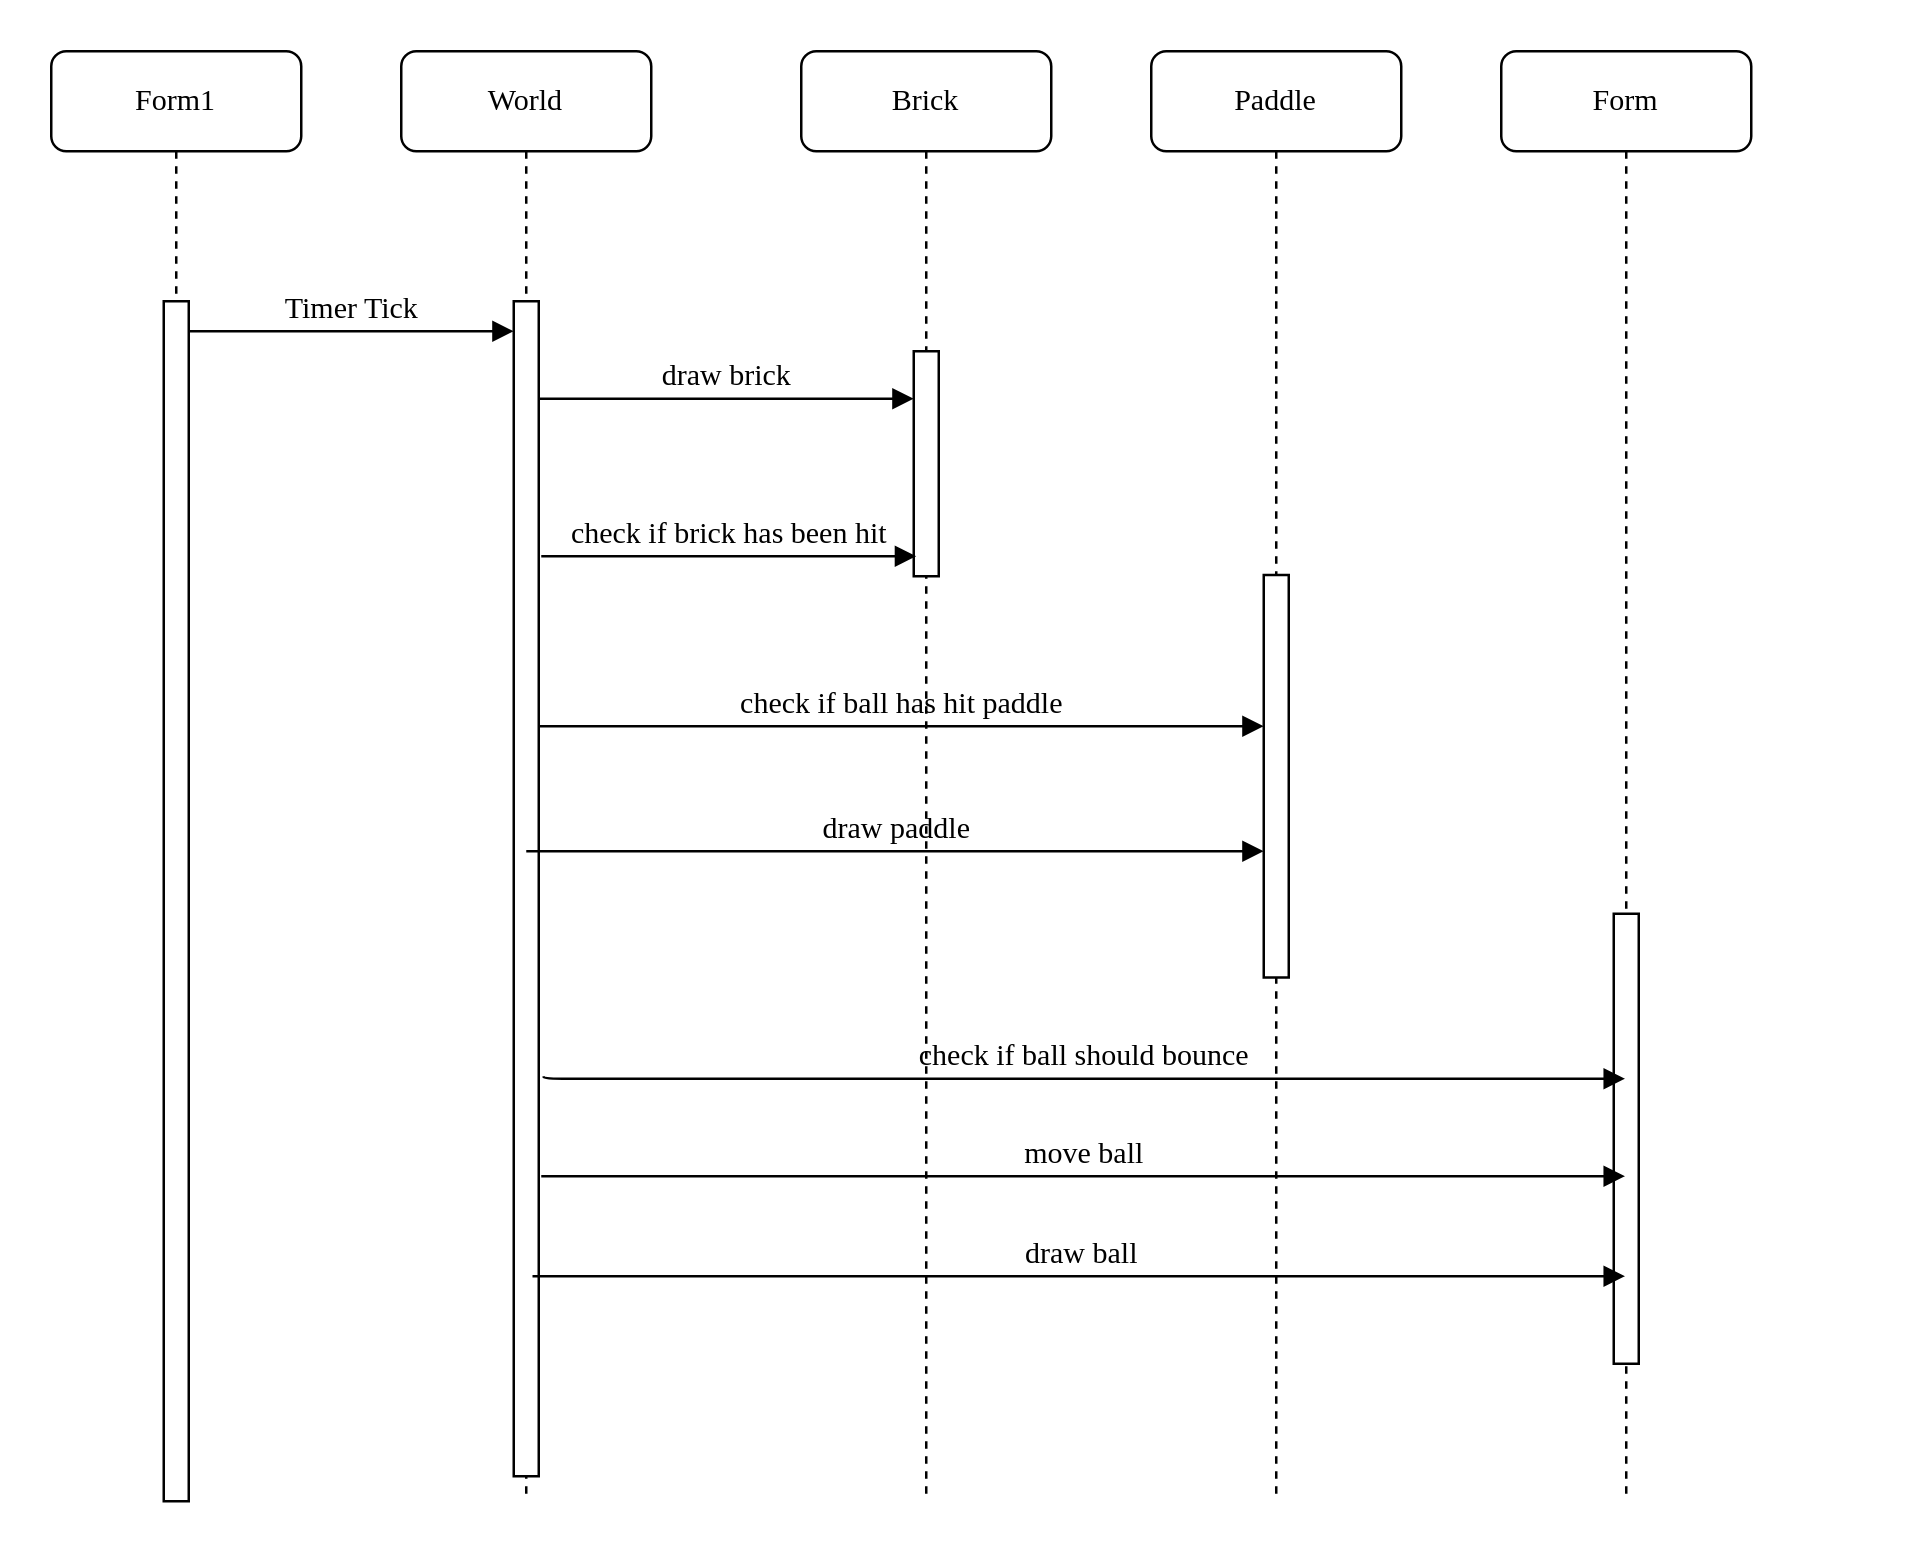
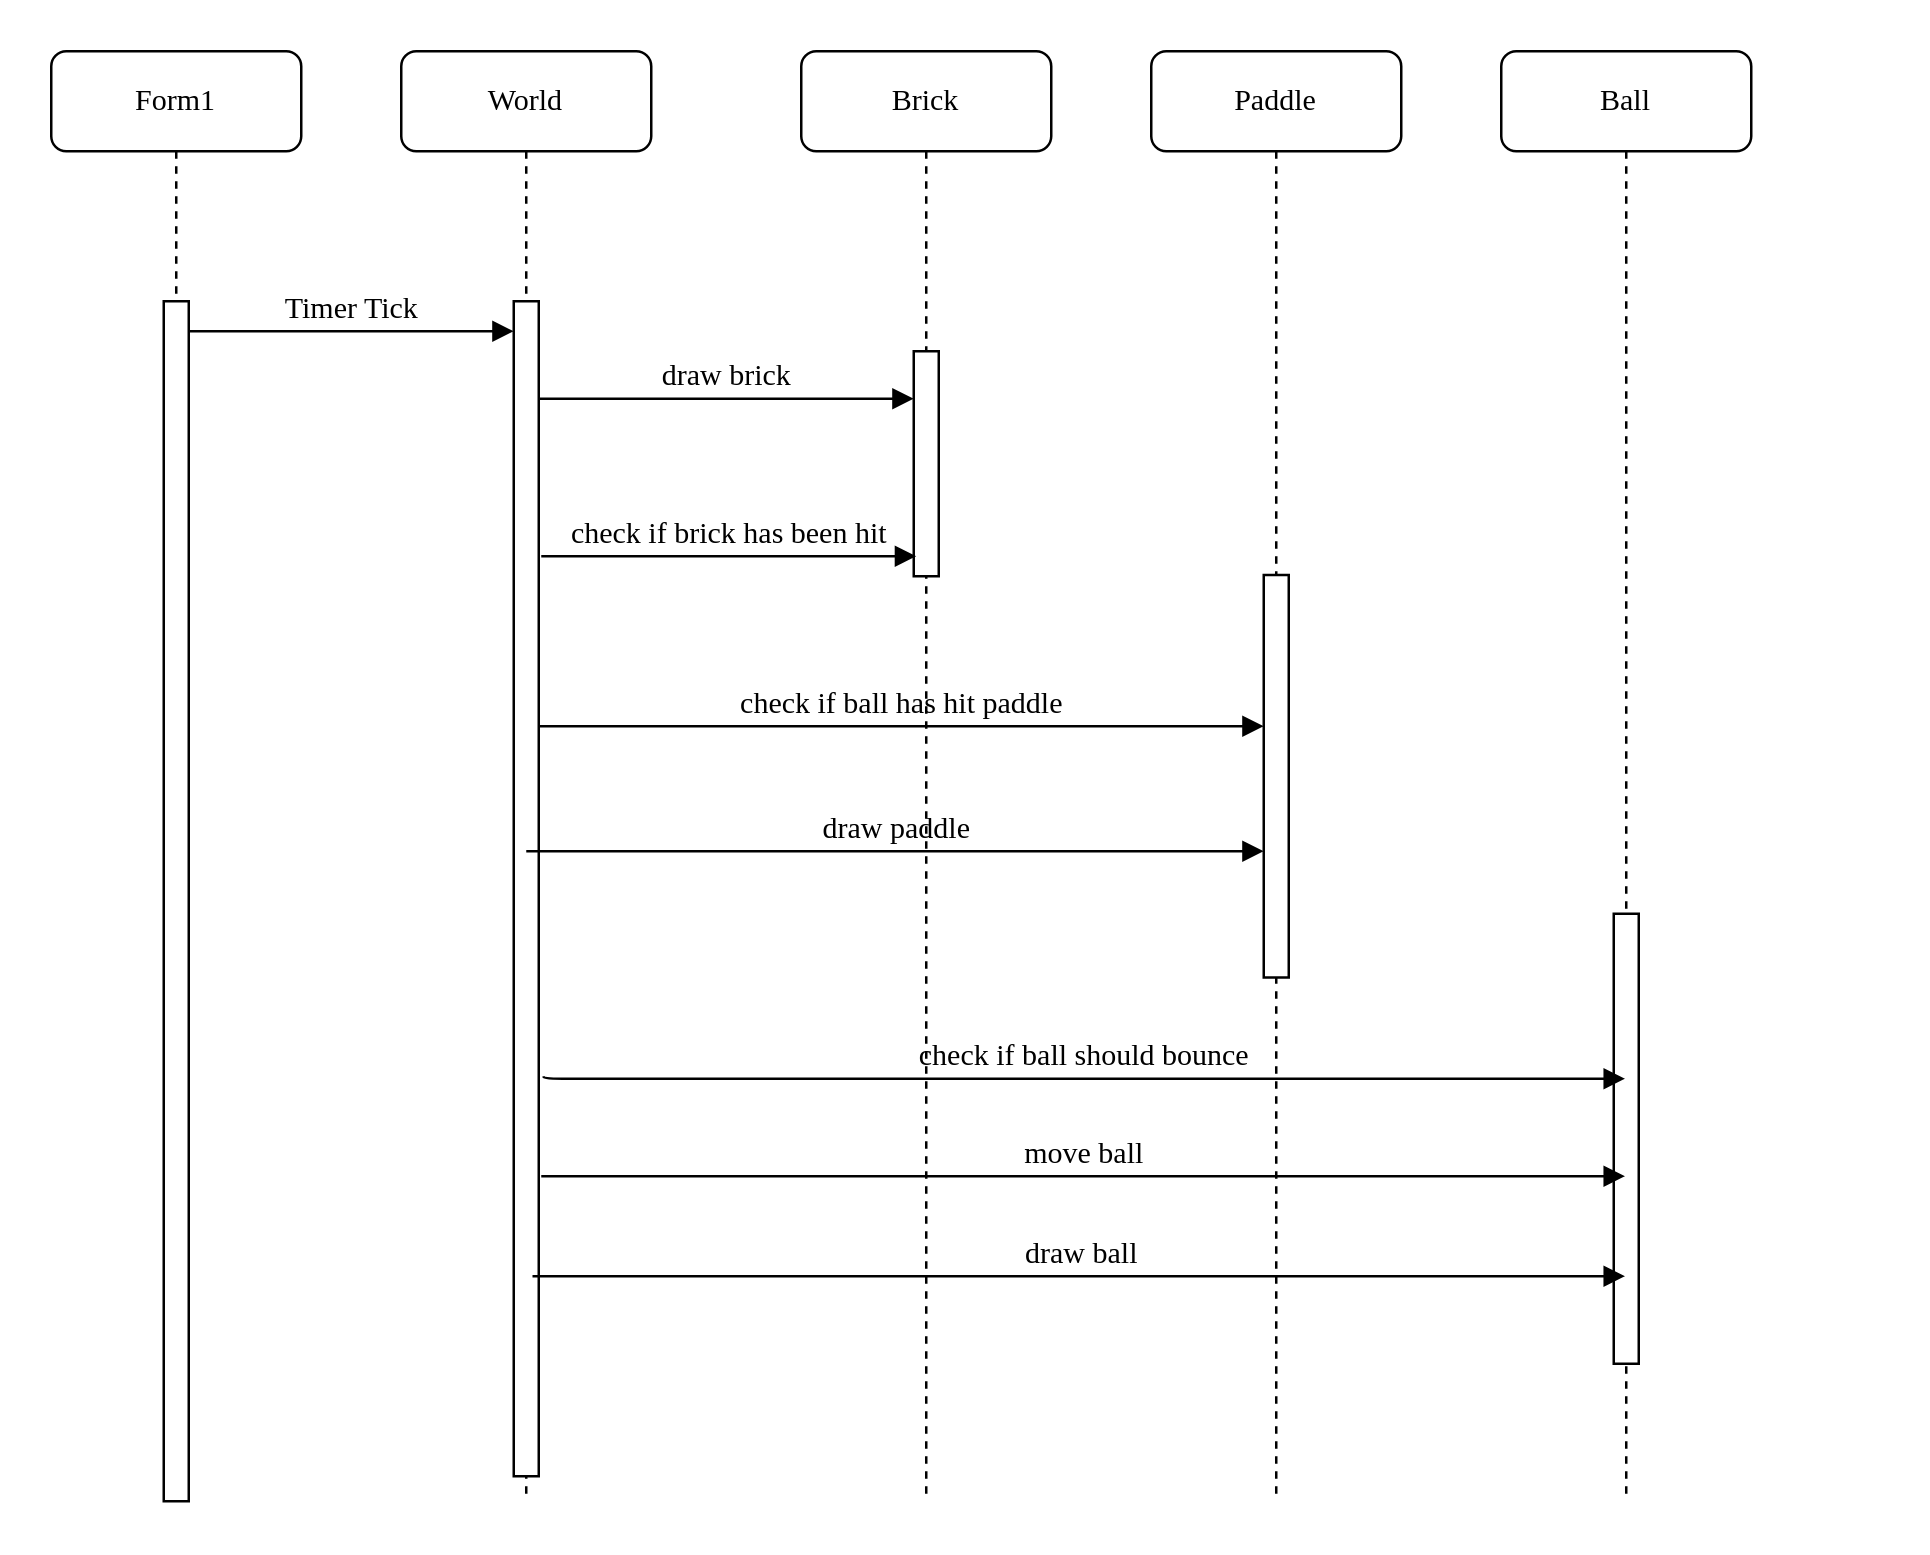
(1626, 101) -> (1626, 101)
